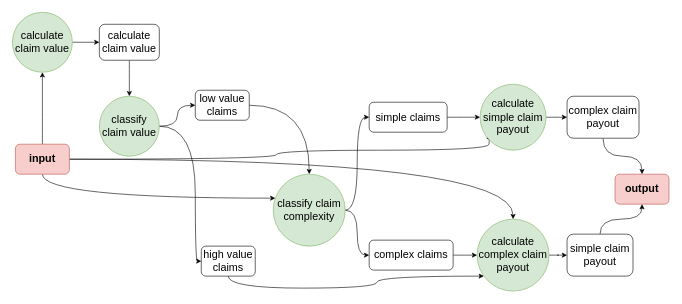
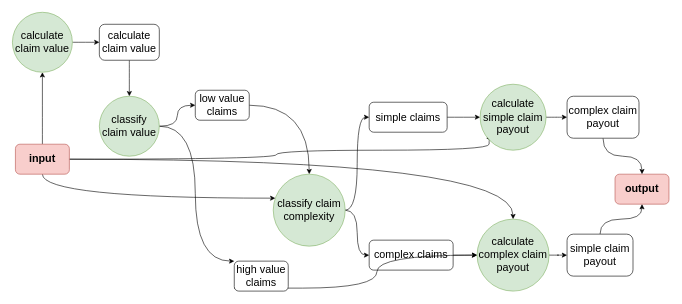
(228, 261) -> (261, 276)
